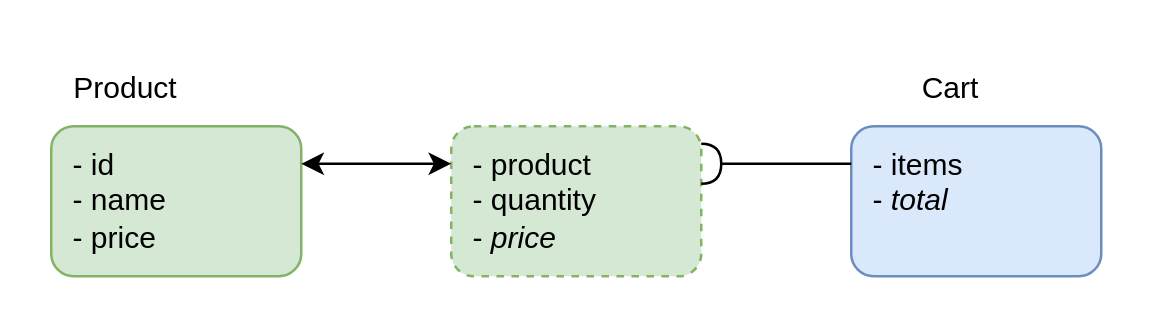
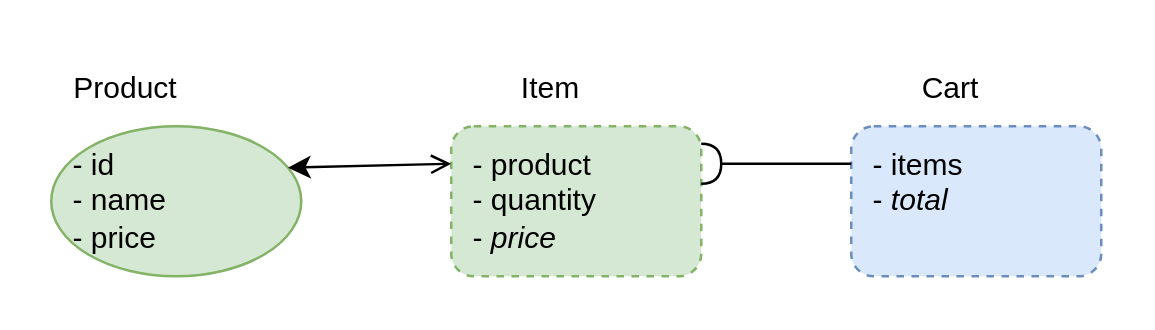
none -> (551, 89)
(376, 164) -> (373, 166)
(176, 201) -> (176, 201)
(976, 201) -> (976, 201)
